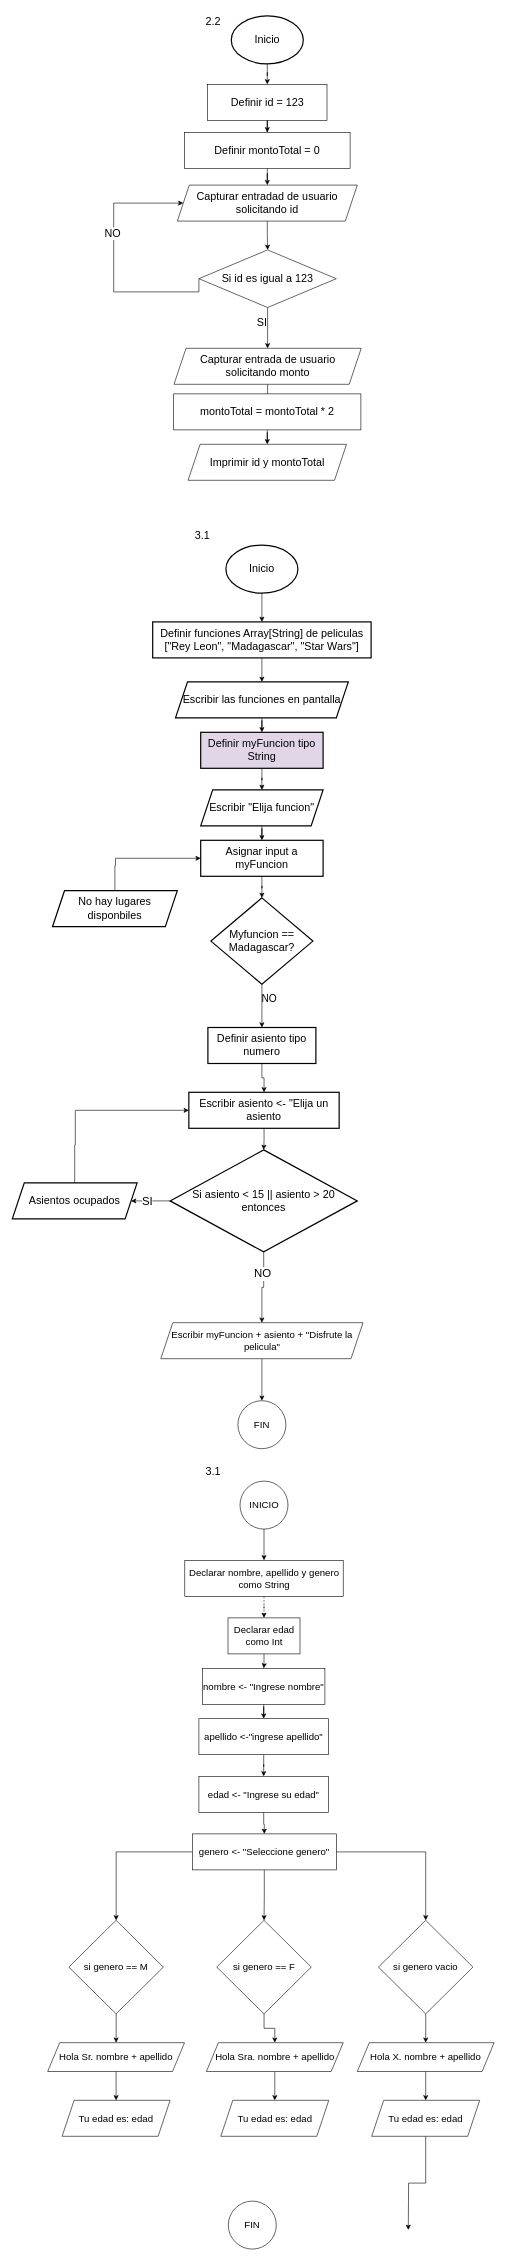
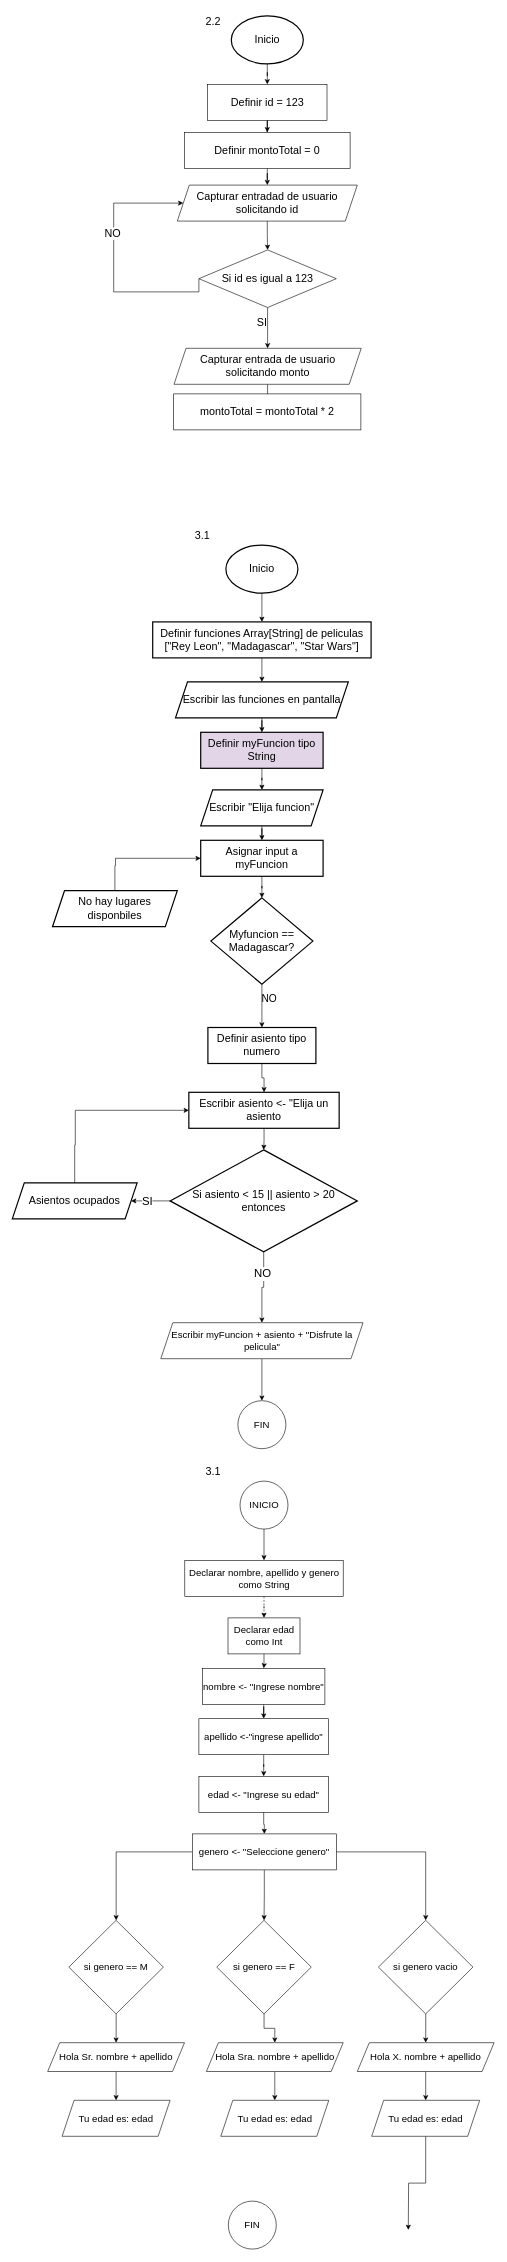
(267, 440) -> none
(267, 462) -> none
